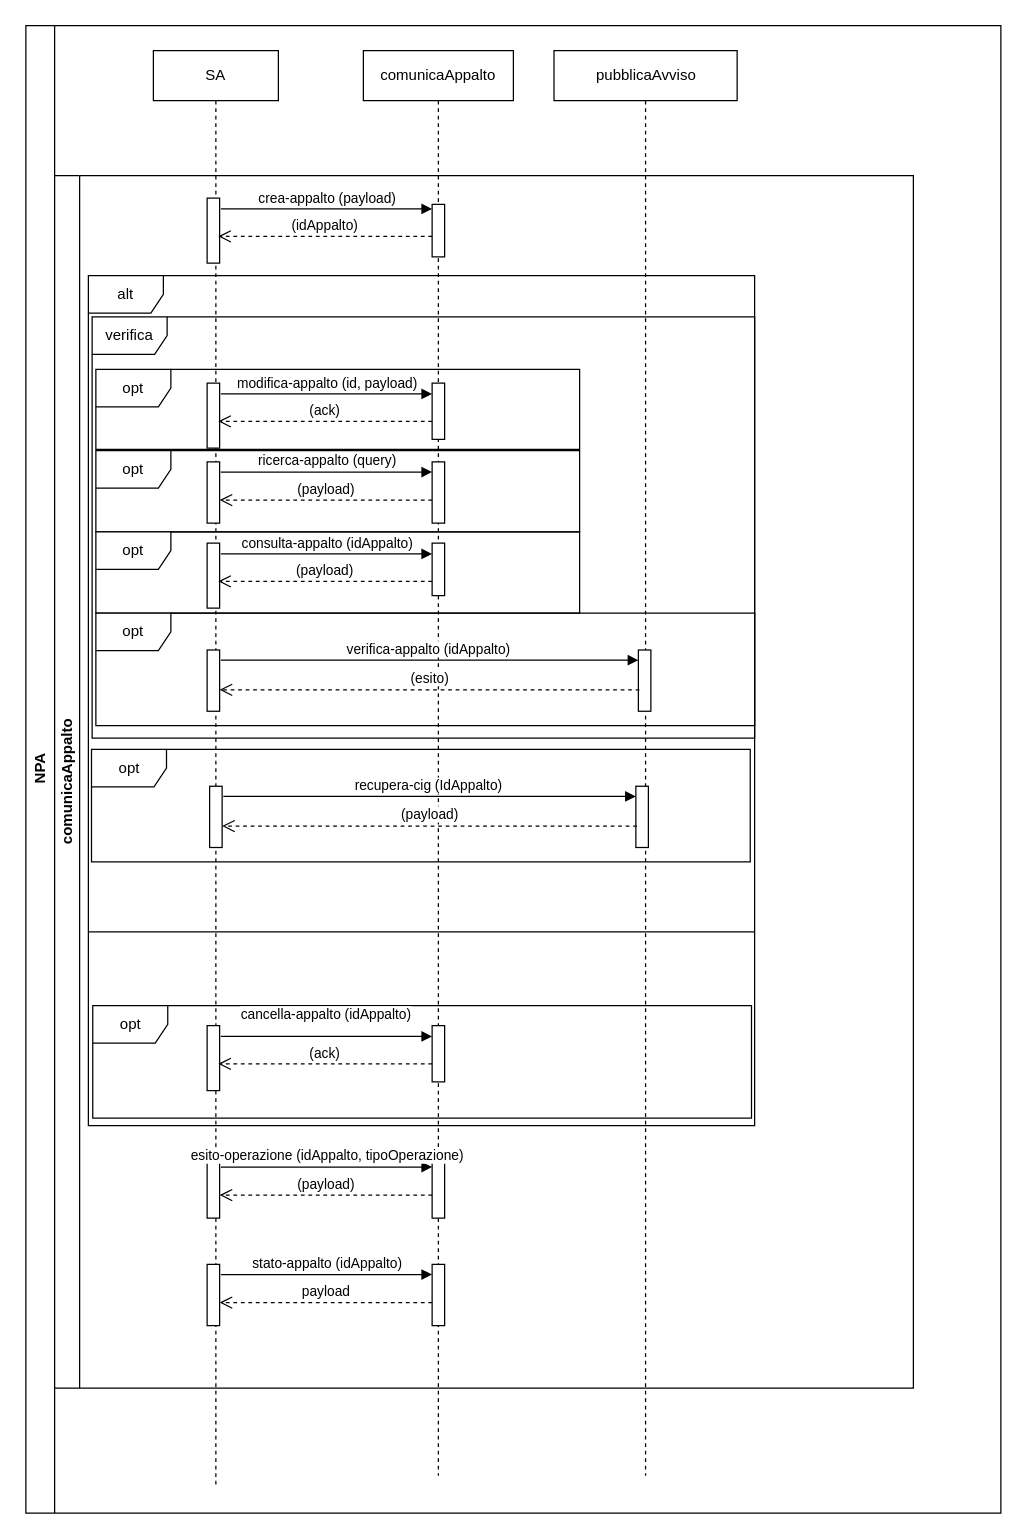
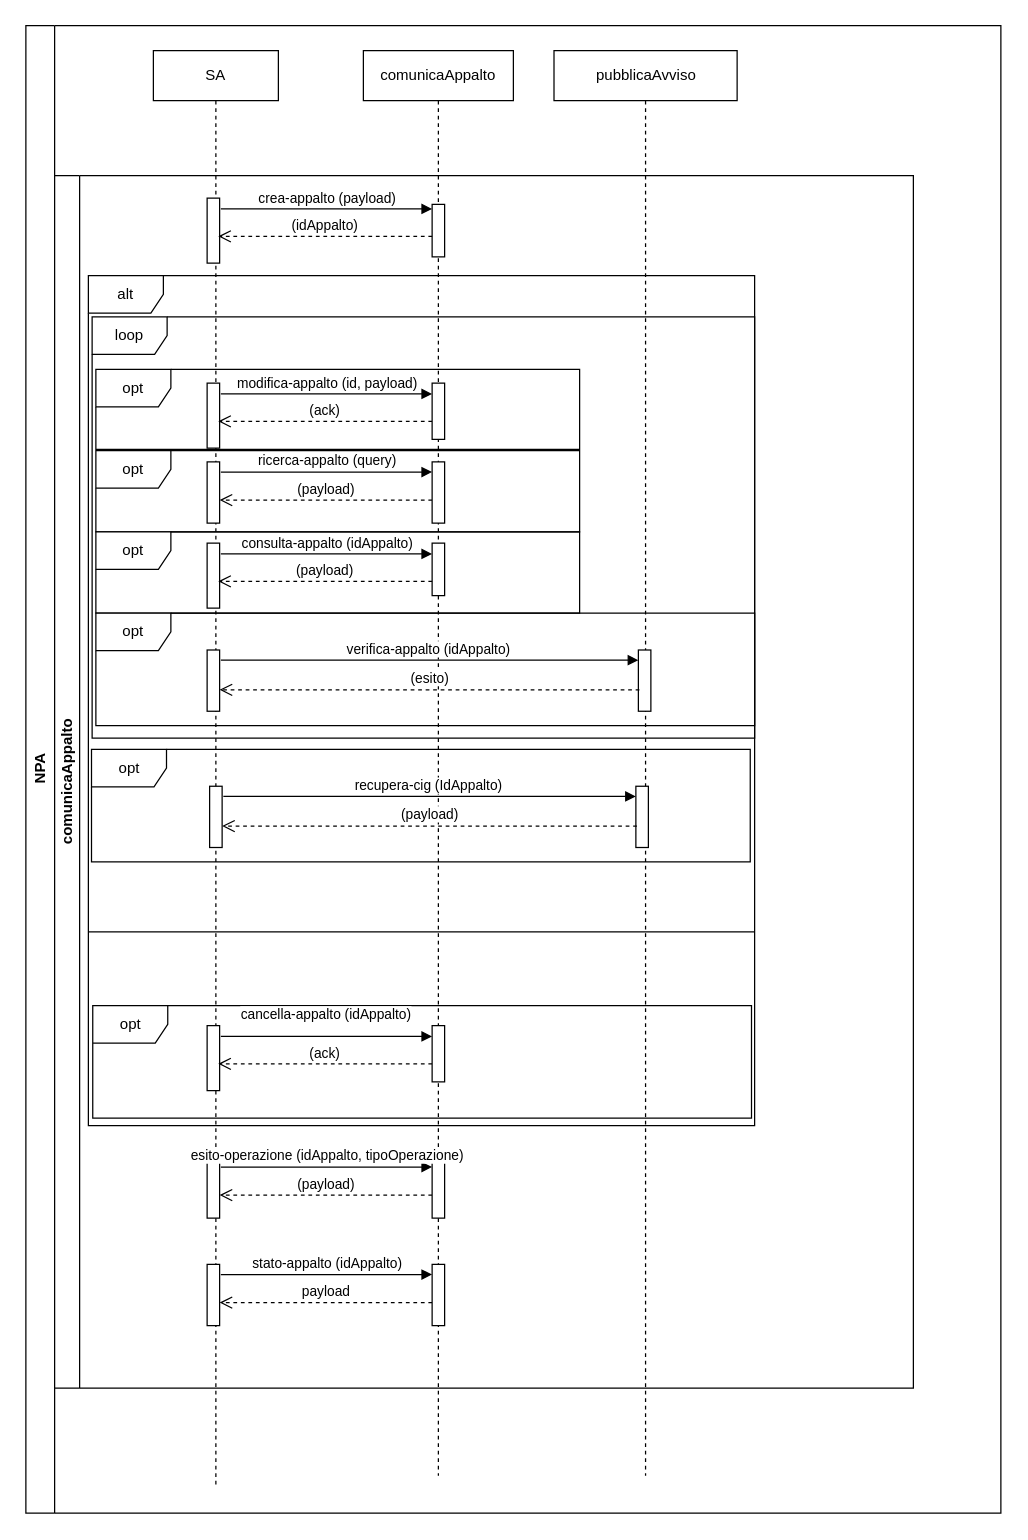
(129, 336) -> (129, 336)
